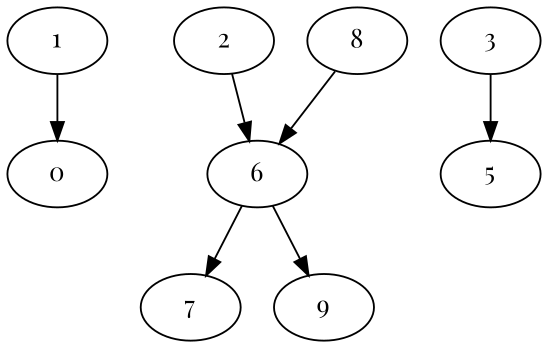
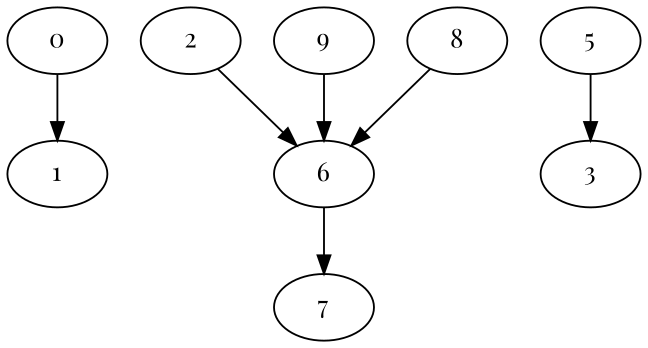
(57, 98) -> (57, 98)
(491, 98) -> (591, 98)
(286, 232) -> (324, 98)
